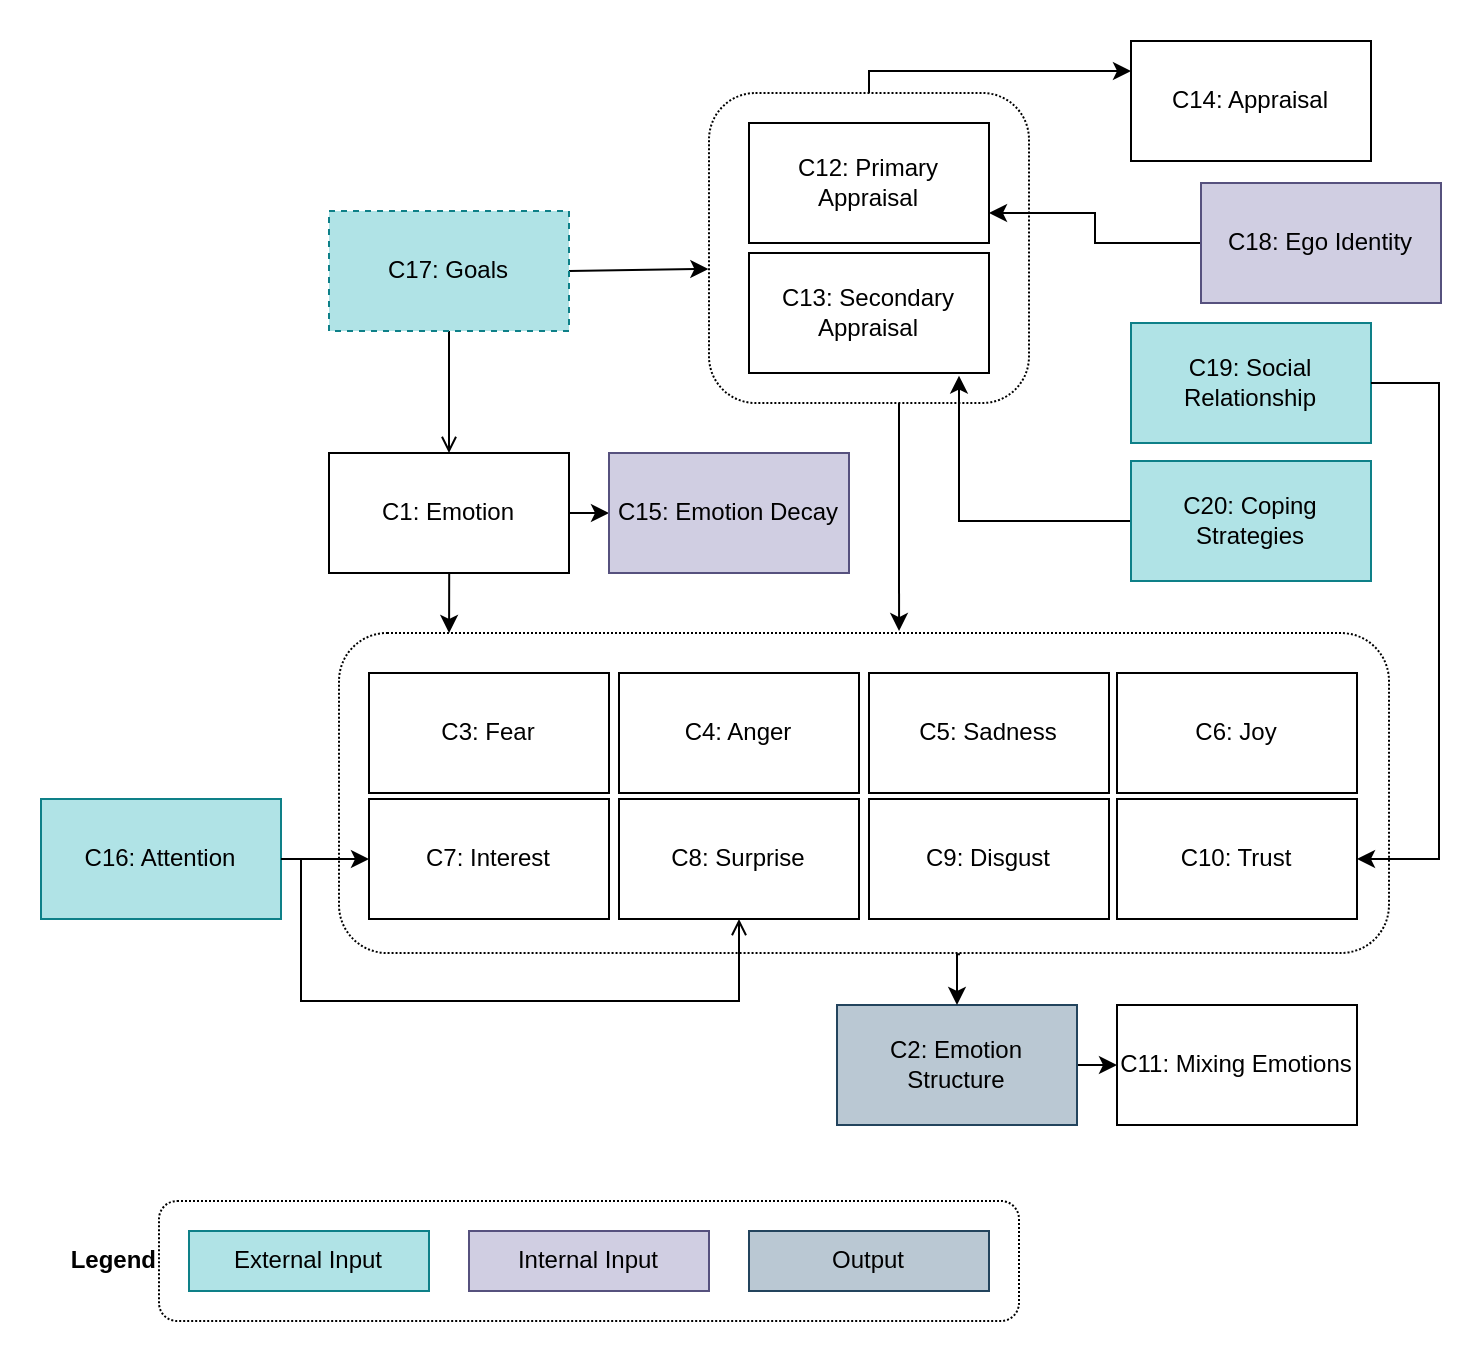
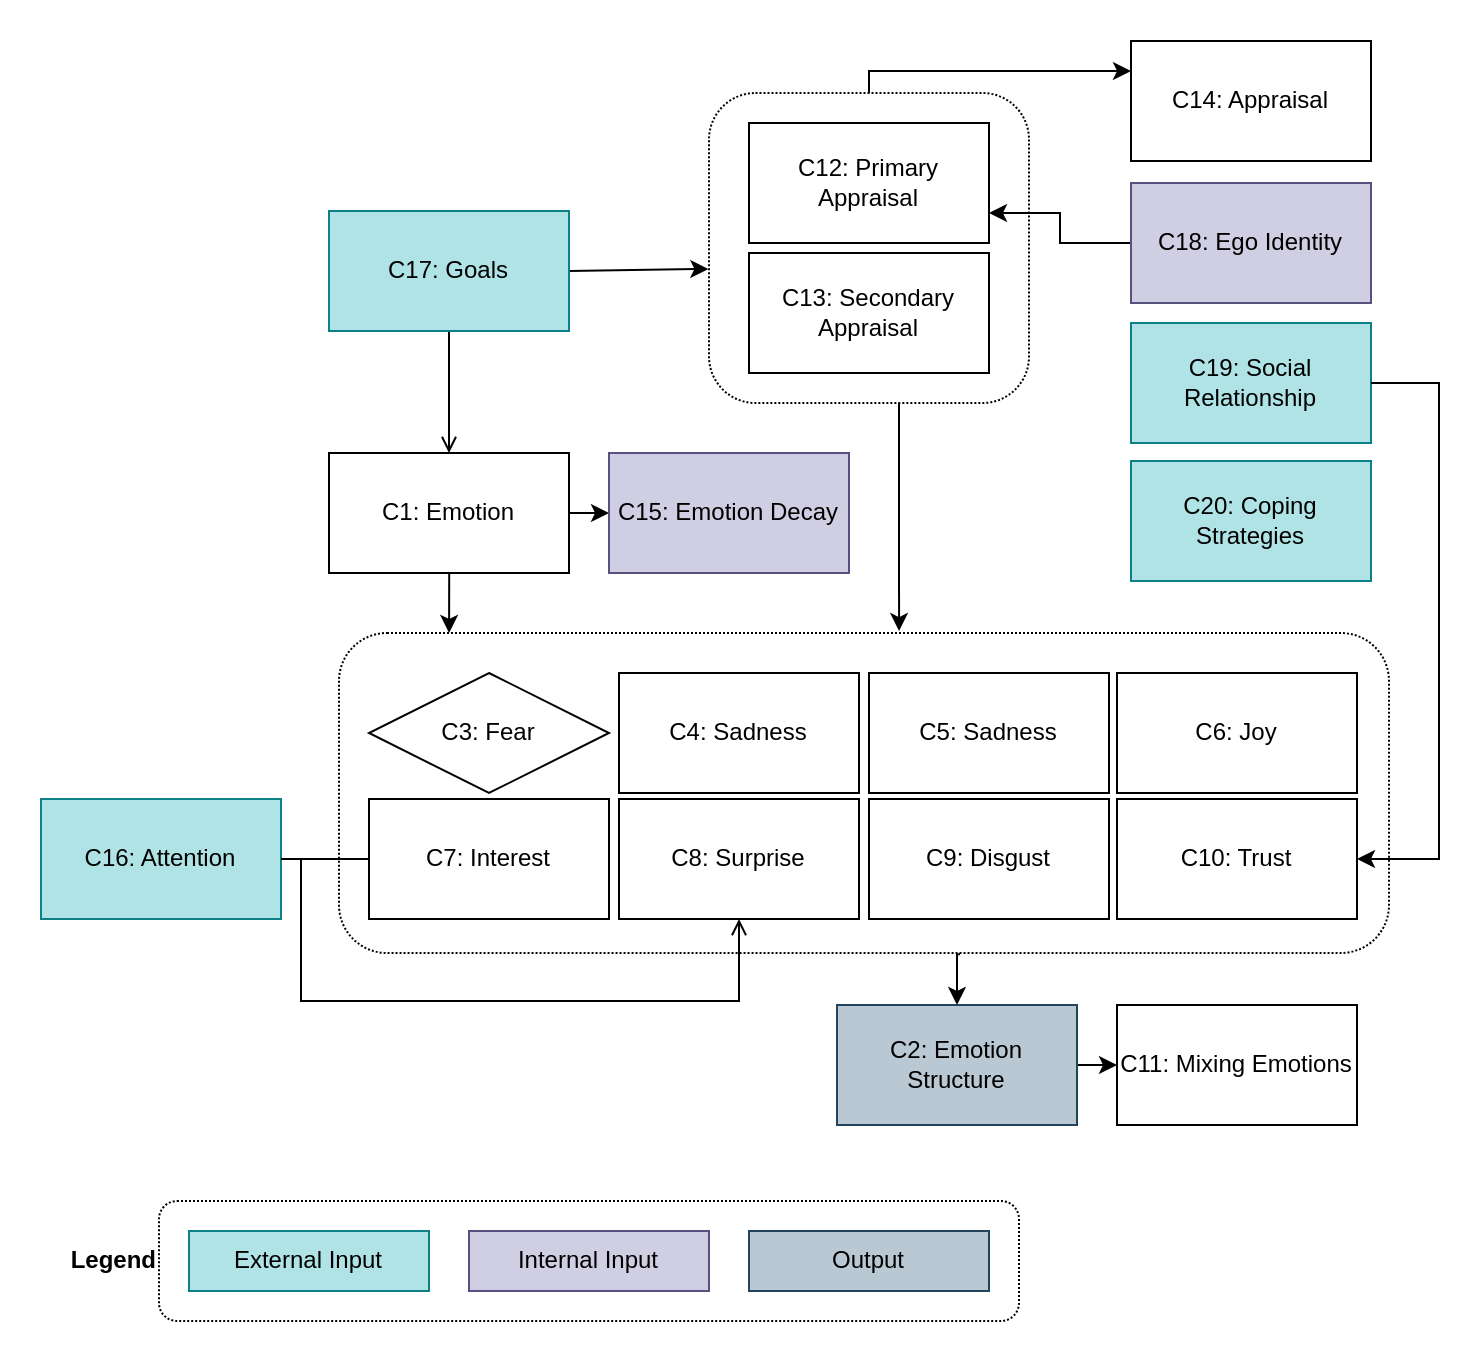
(1321, 243) -> (1251, 243)
(449, 271) -> (449, 271)
(979, 521) -> none
(489, 733) -> (489, 733)
(739, 733) -> (739, 733)
(354, 859) -> (359, 859)
